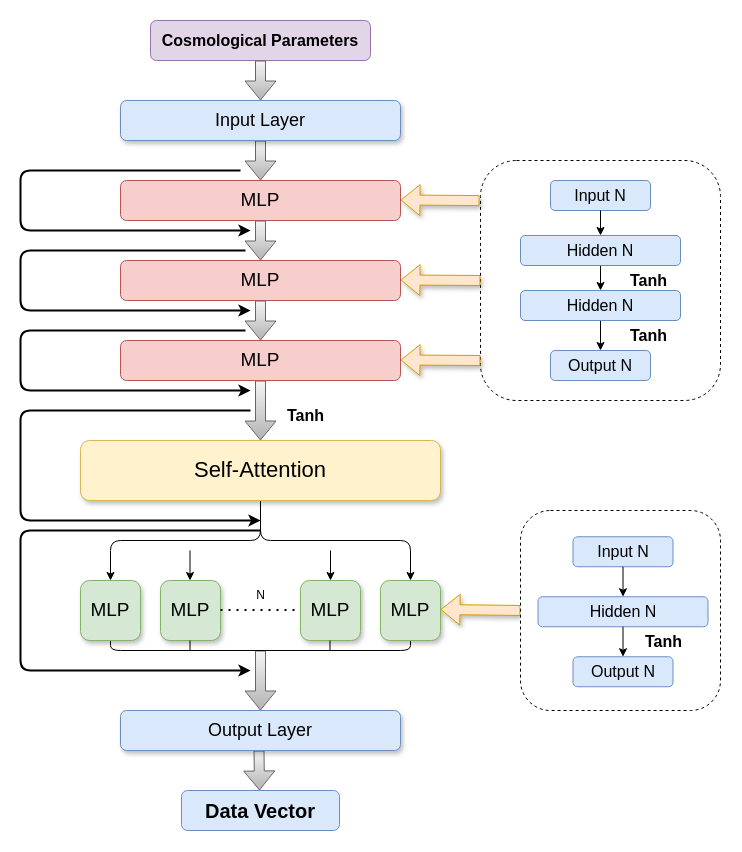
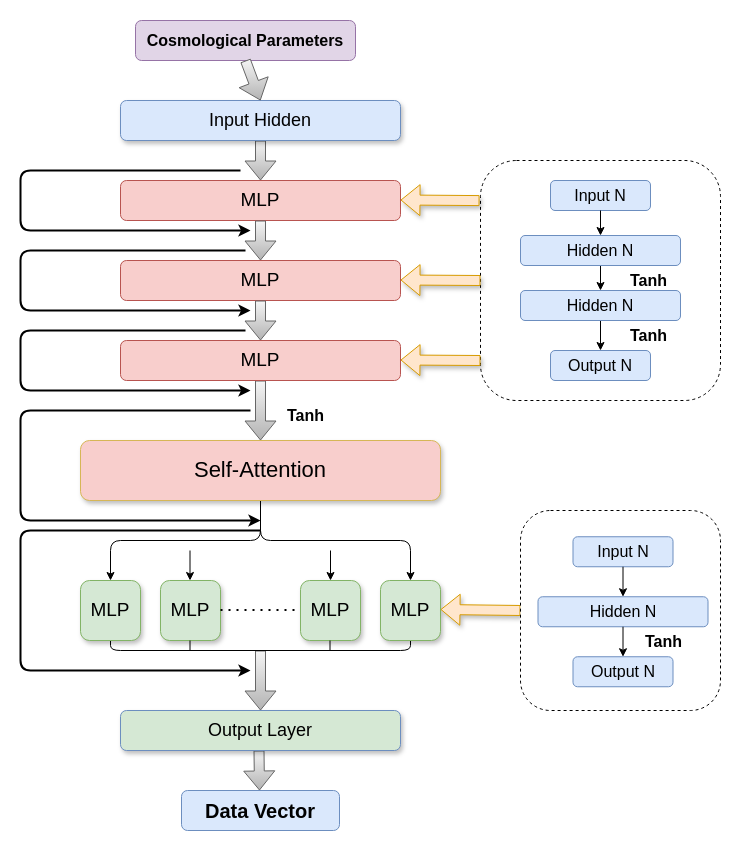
(261, 41) -> (246, 41)
(261, 121) -> (261, 121)
(261, 471) -> (261, 471)
(261, 596) -> none
(261, 731) -> (261, 731)
